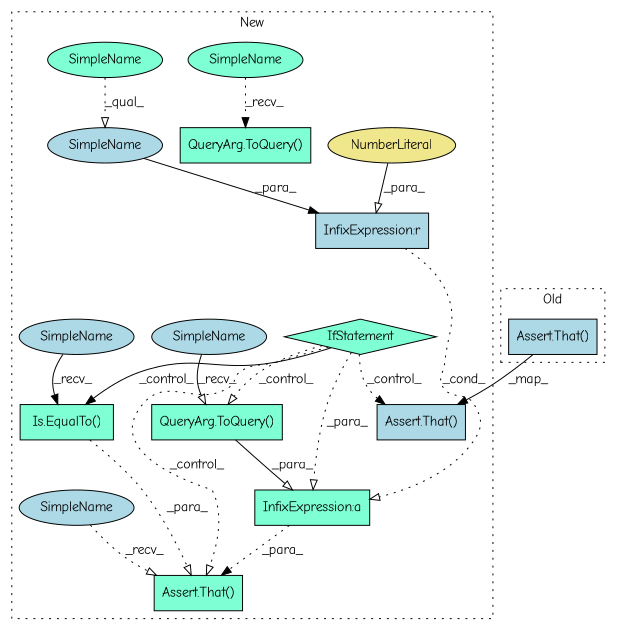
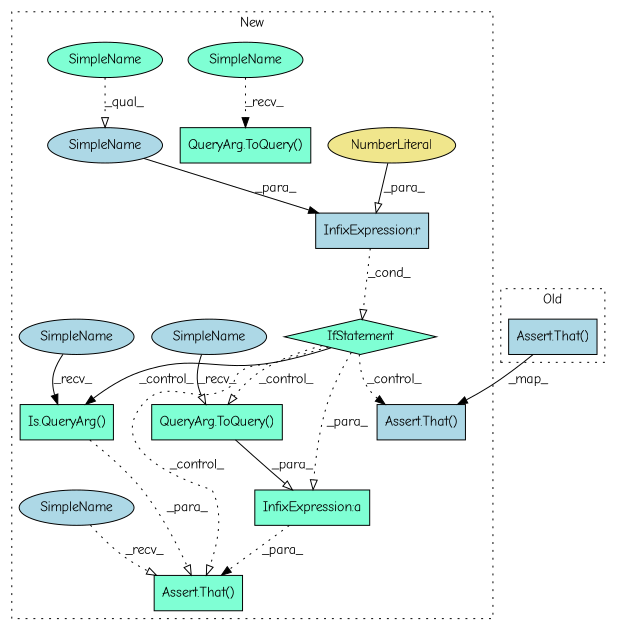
(455, 395) -> (367, 279)
(67, 422) -> (67, 422)
